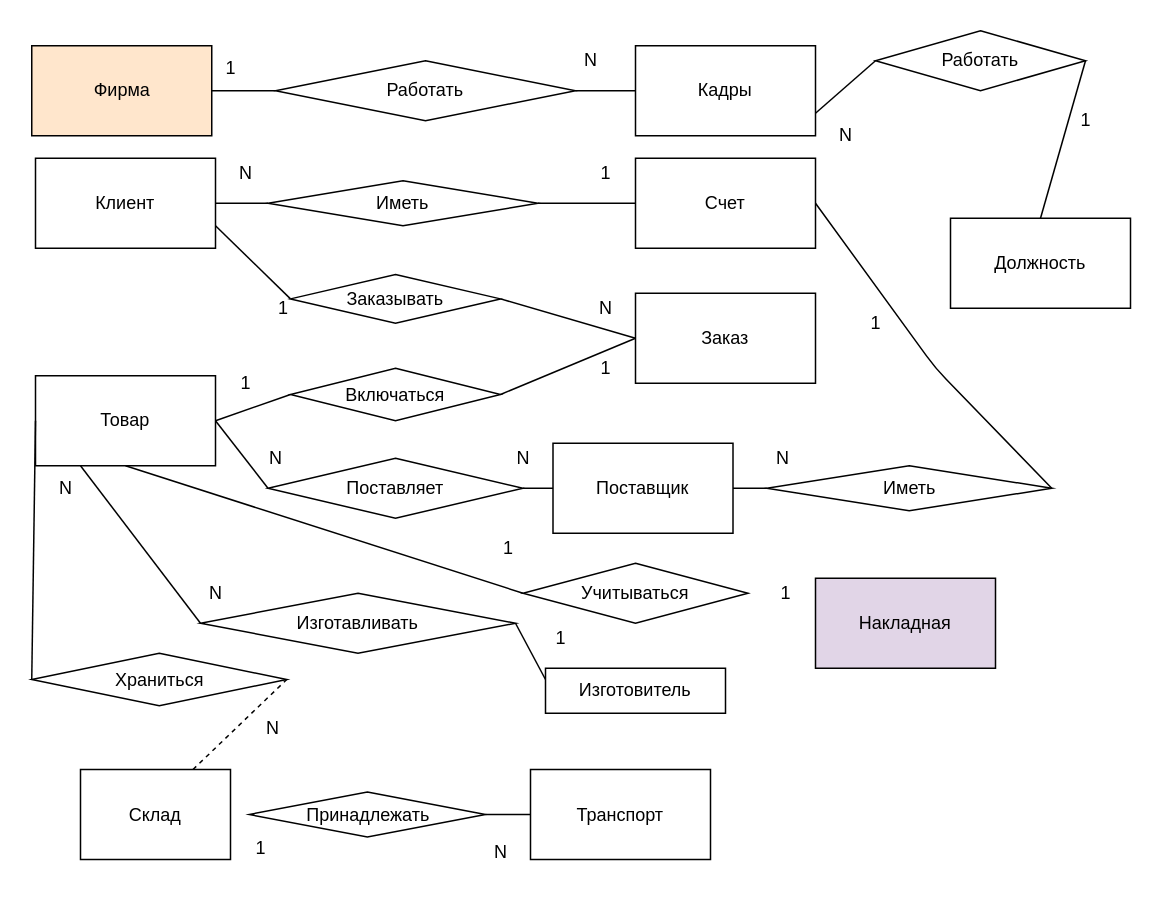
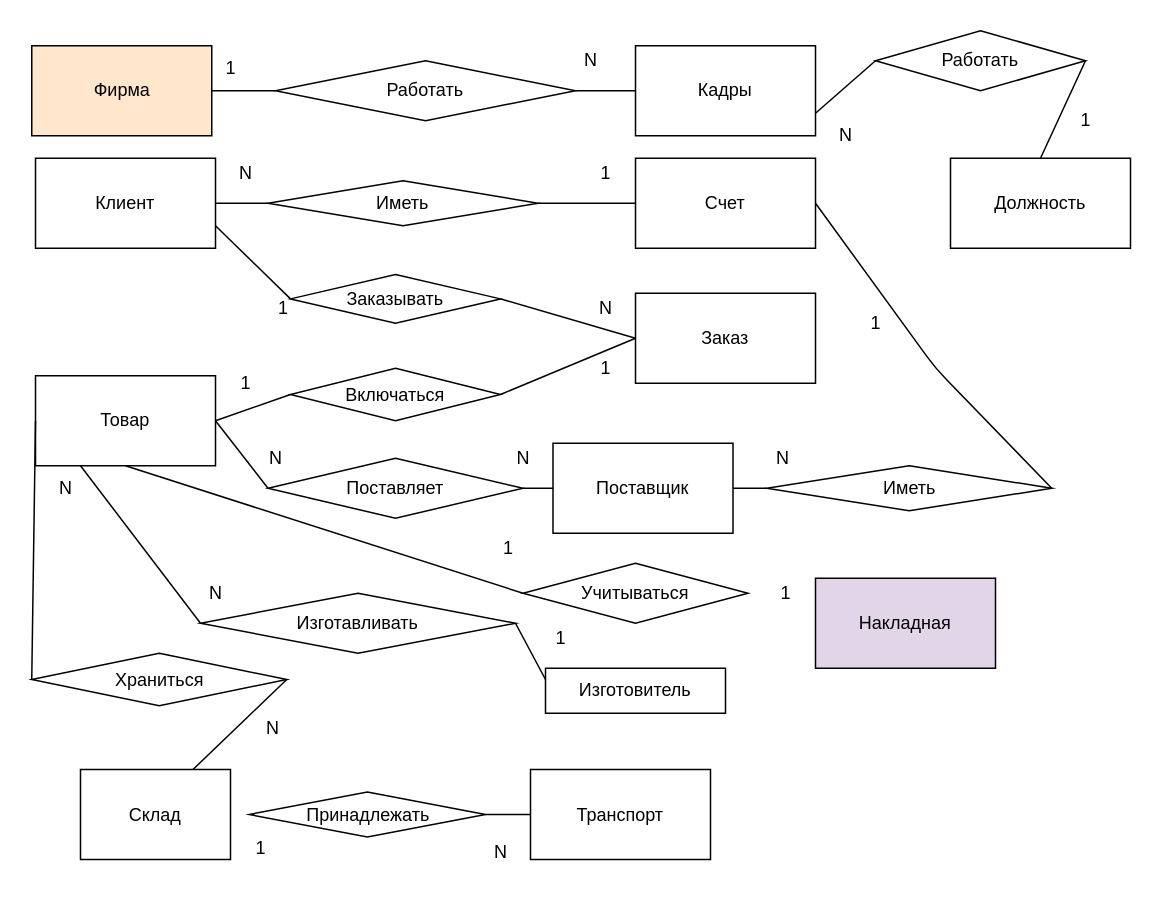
(1040, 263) -> (1040, 203)
(239, 725) -> (239, 725)
